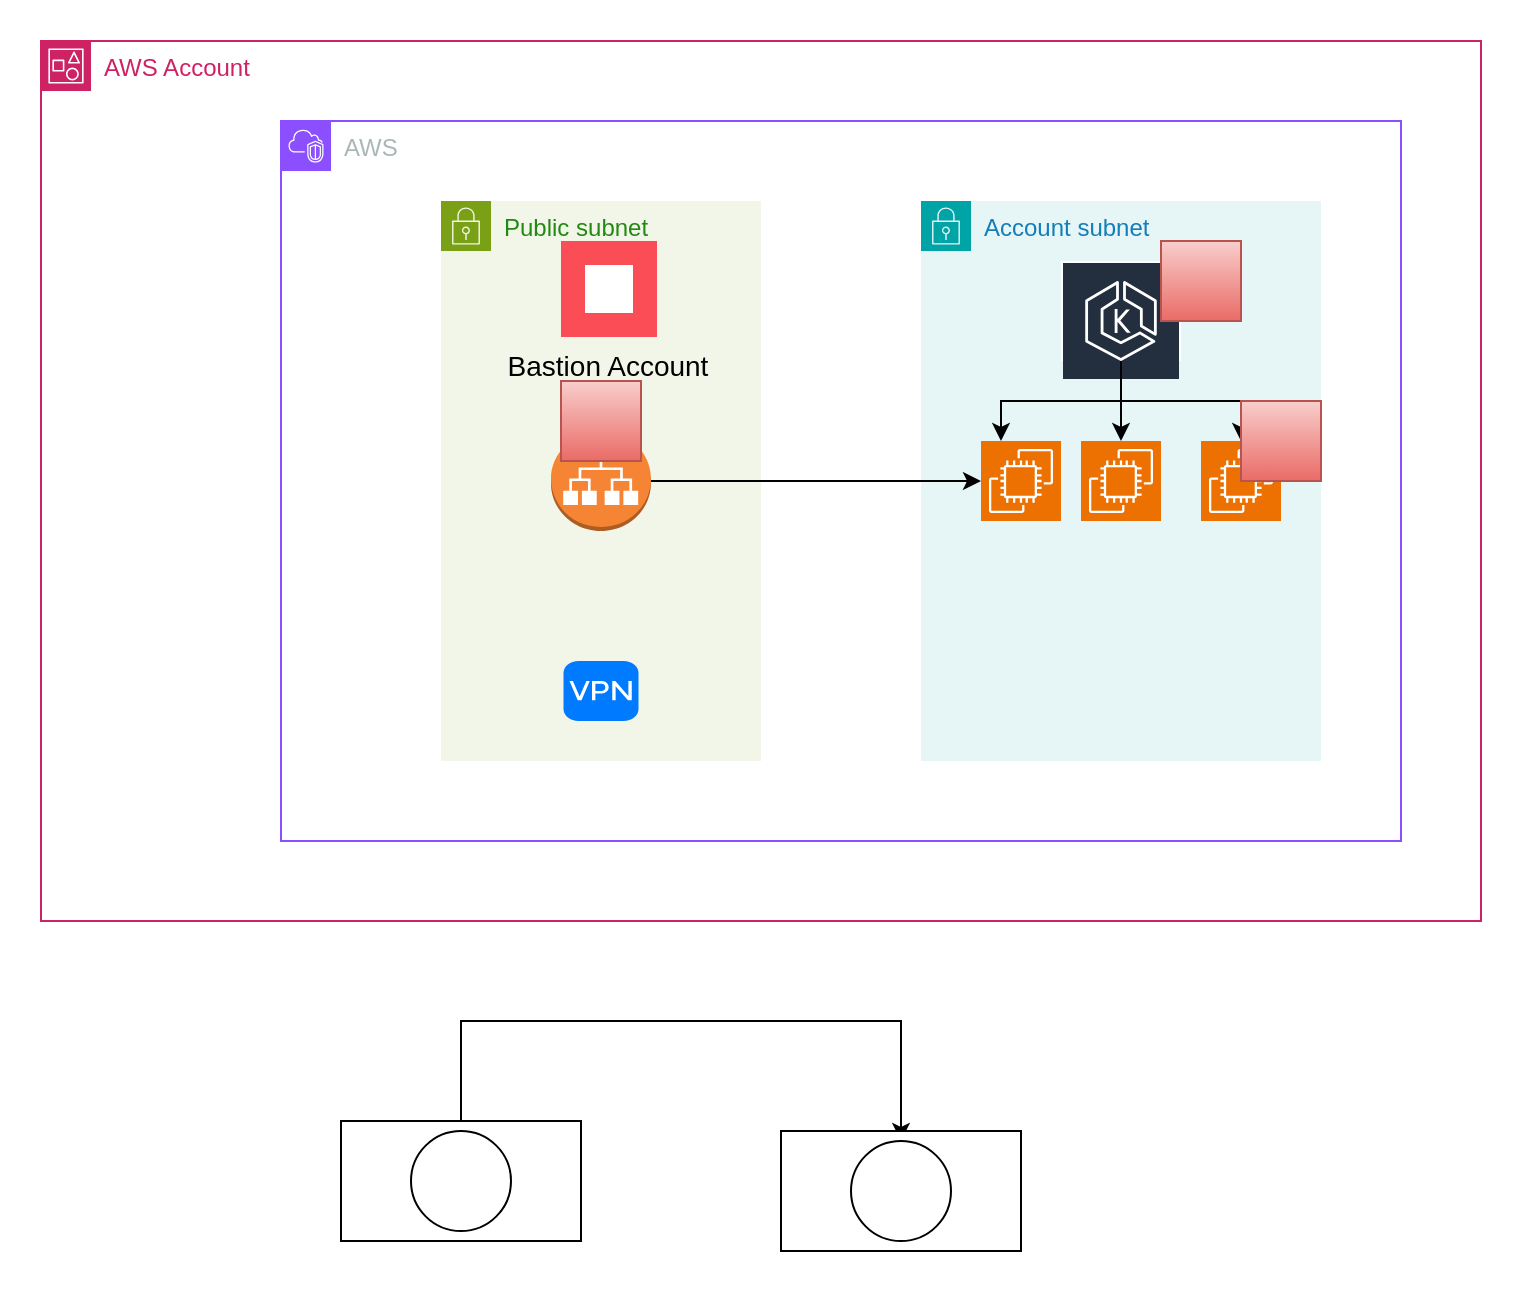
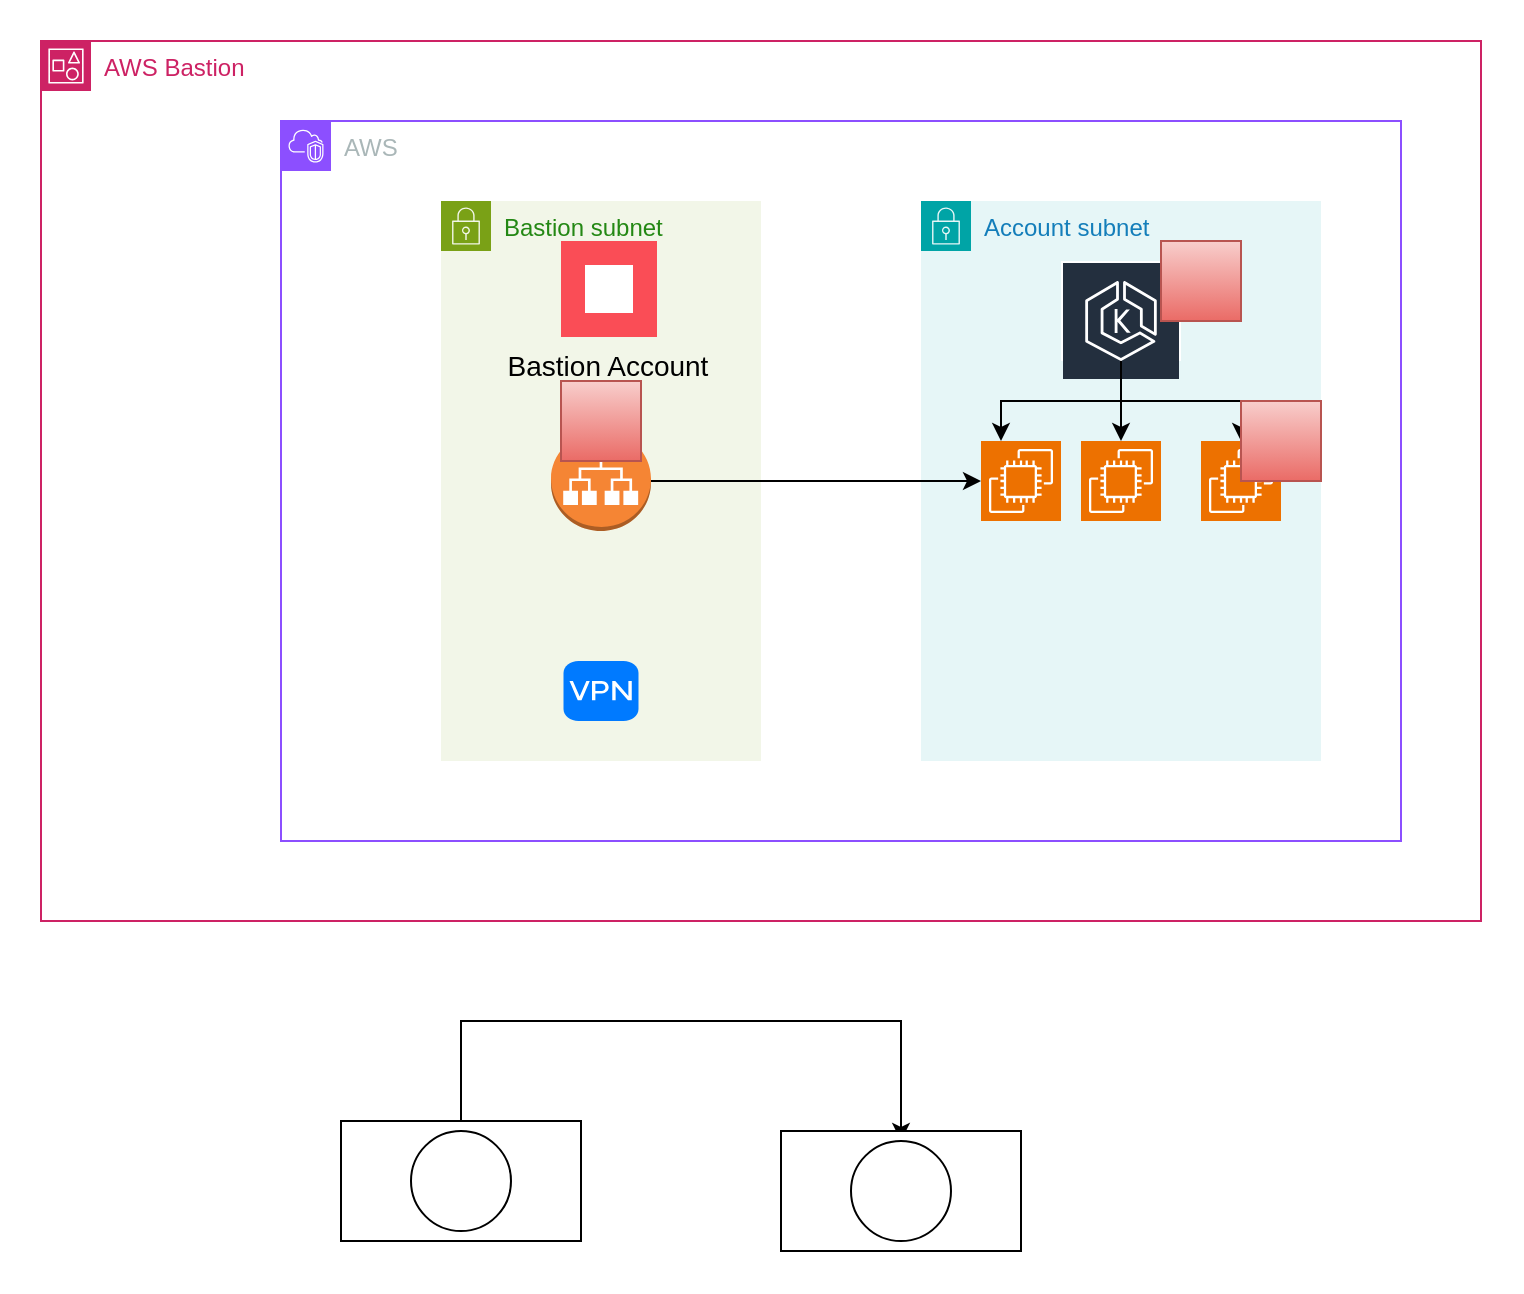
(176, 69) -> (173, 69)
(583, 229) -> (593, 229)
